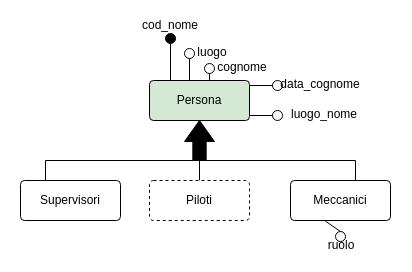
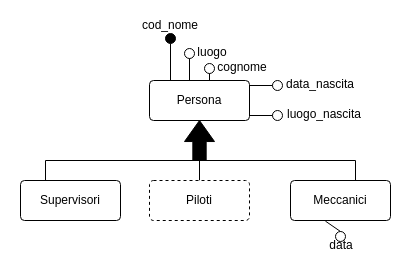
(321, 85) -> (321, 85)
(200, 101) -> (200, 101)
(325, 115) -> (325, 115)
(342, 246) -> (342, 246)
